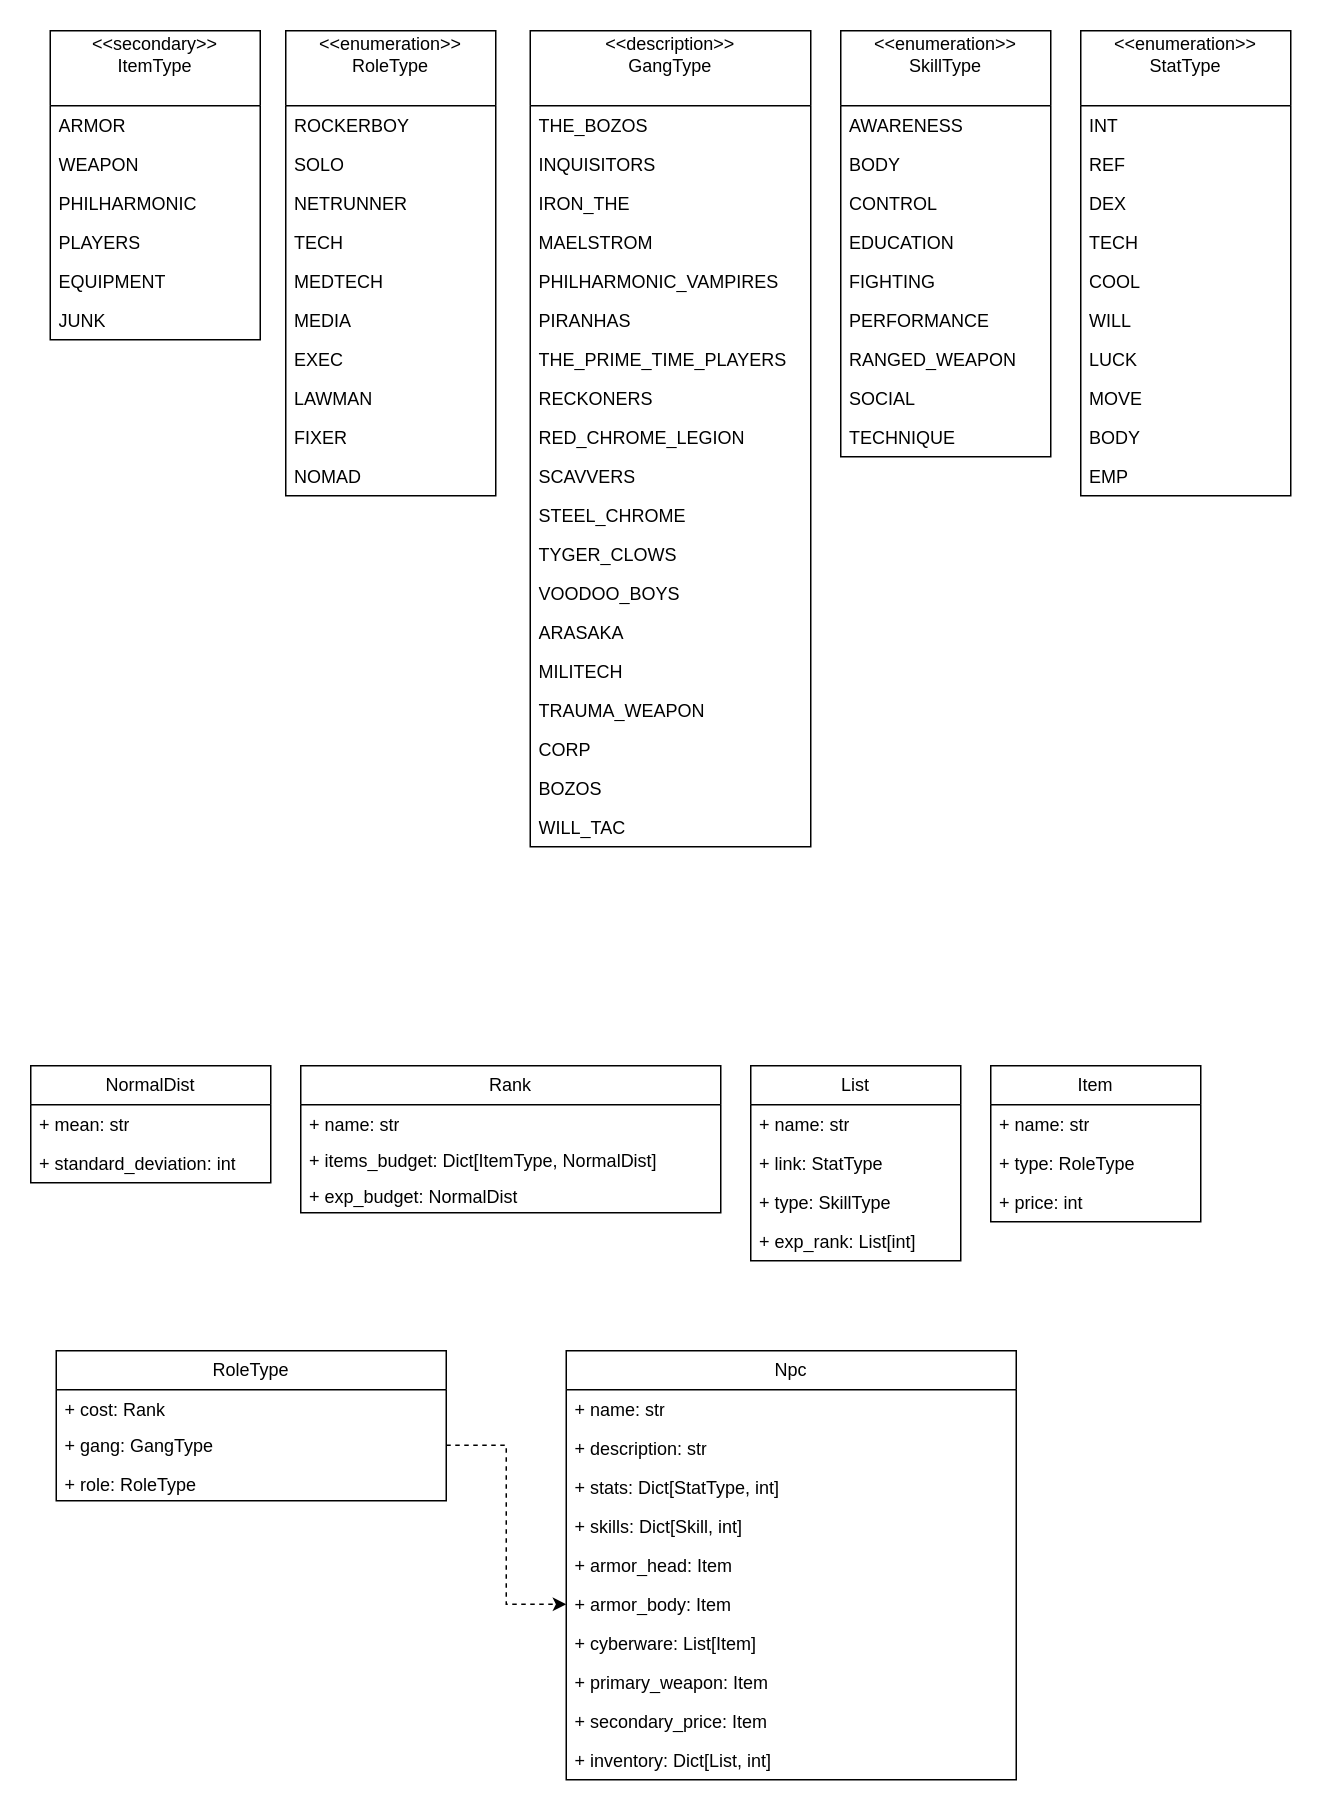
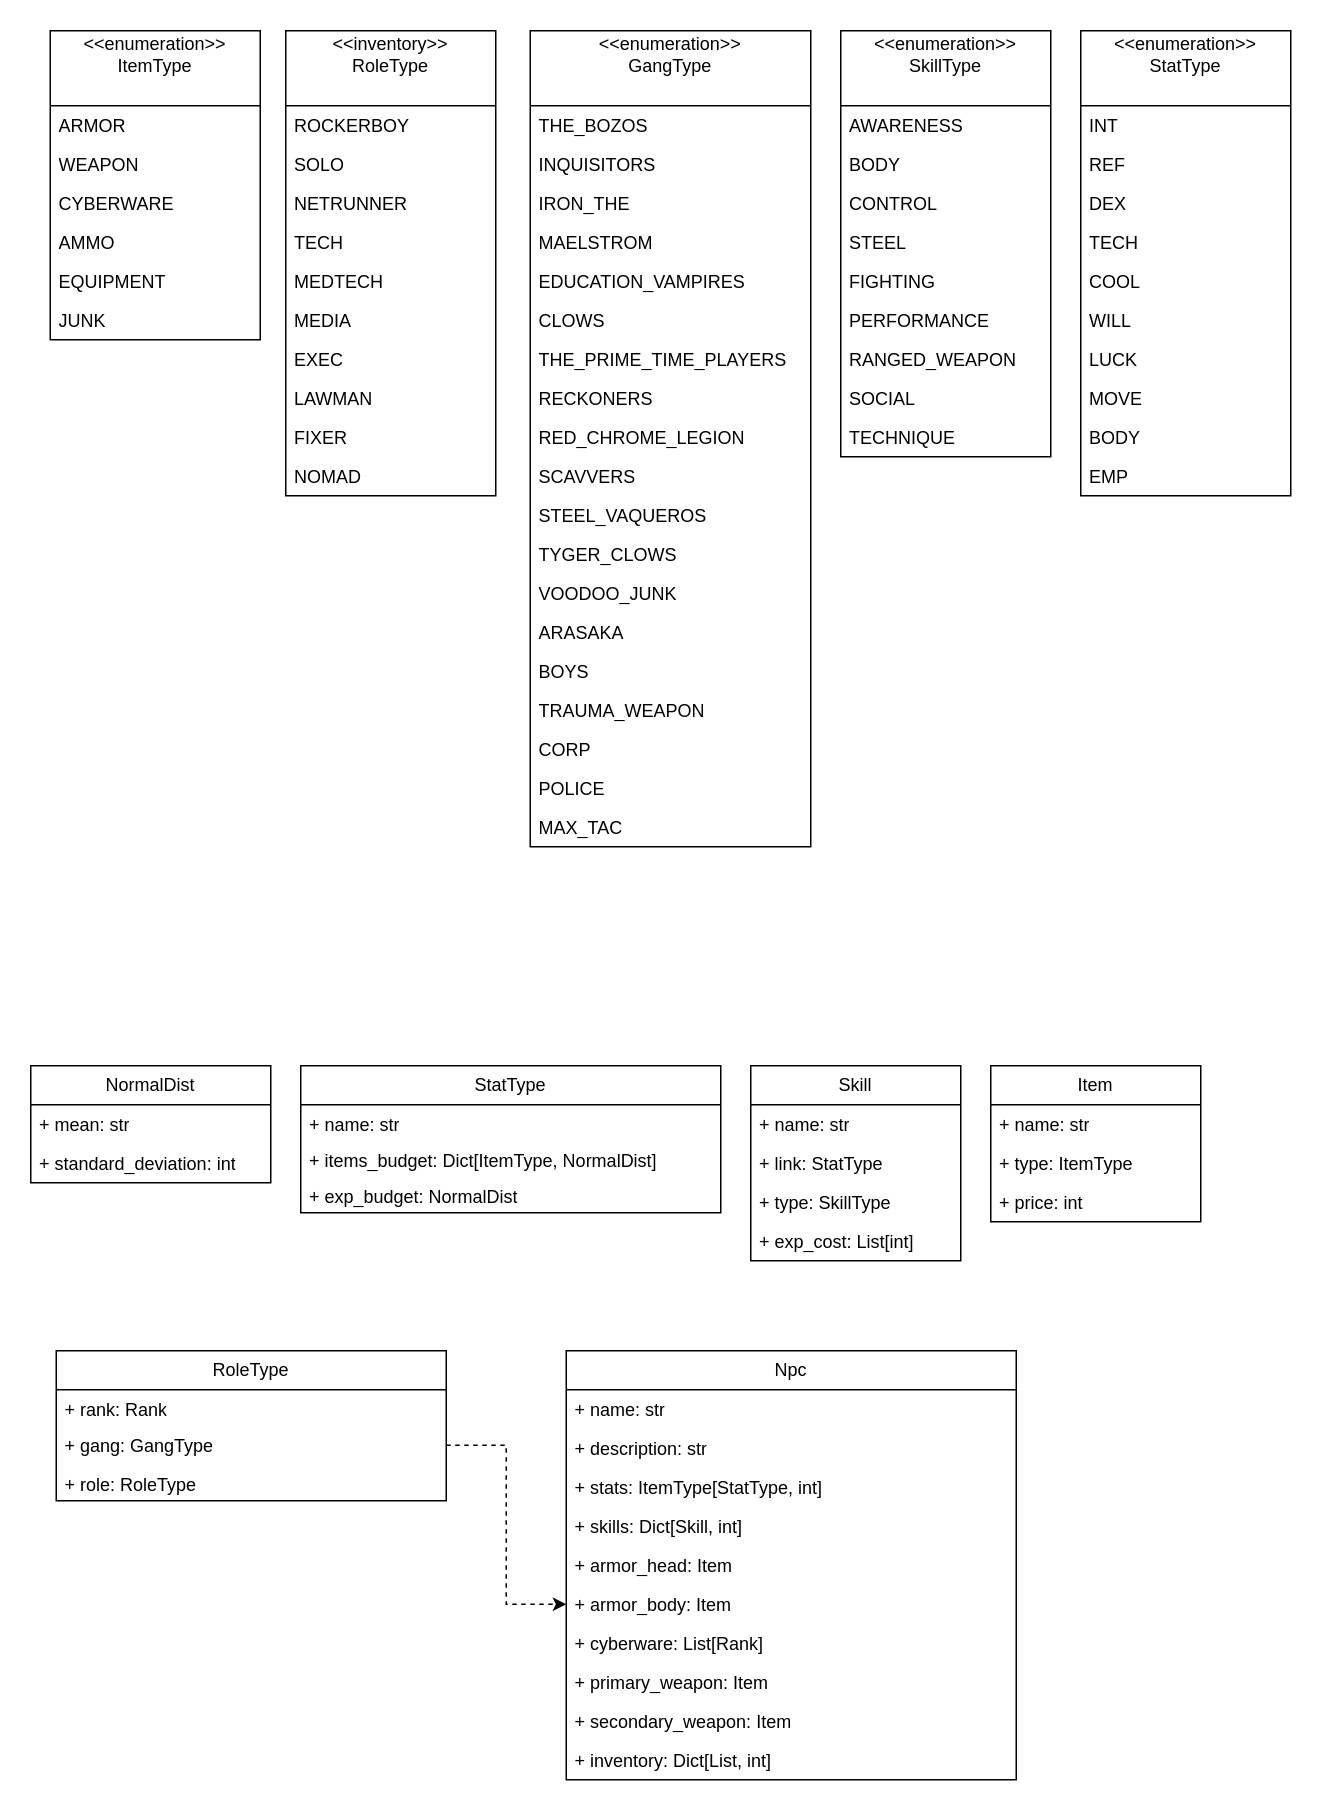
(155, 68) -> (155, 68)
(391, 68) -> (391, 68)
(671, 68) -> (671, 68)
(120, 205) -> (105, 205)
(95, 244) -> (79, 244)
(895, 244) -> (875, 244)
(645, 283) -> (630, 283)
(580, 322) -> (564, 322)
(600, 517) -> (610, 517)
(595, 595) -> (595, 595)
(580, 673) -> (559, 673)
(564, 790) -> (569, 790)
(580, 829) -> (575, 829)
(511, 1085) -> (511, 1085)
(856, 1085) -> (856, 1085)
(1071, 1165) -> (1073, 1165)
(854, 1243) -> (854, 1243)
(119, 1411) -> (119, 1411)
(700, 1489) -> (722, 1489)
(682, 1645) -> (682, 1645)
(682, 1723) -> (689, 1723)
